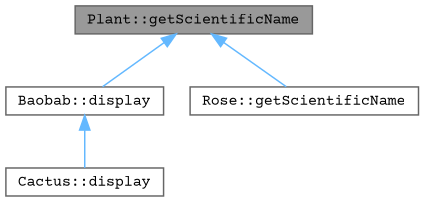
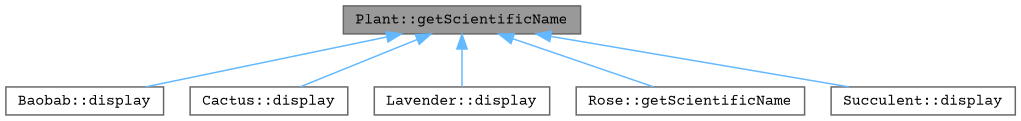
none -> (462, 101)
none -> (923, 101)
(85, 149) -> (359, 63)
